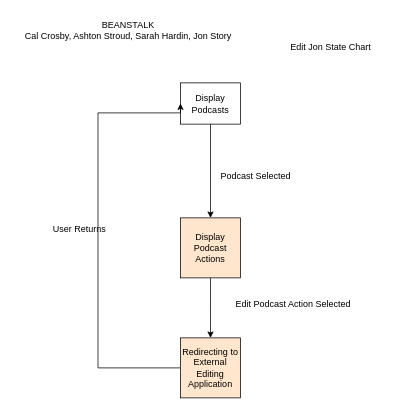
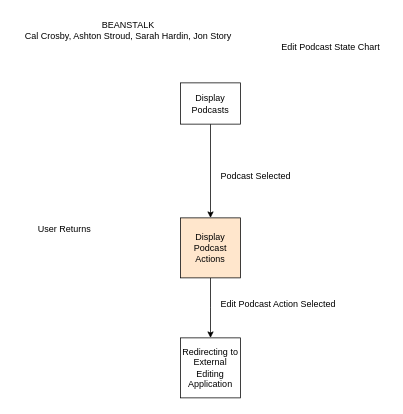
(331, 48) -> (331, 48)
(79, 229) -> (64, 229)
(98, 229) -> none
(293, 304) -> (278, 304)
(210, 368) -> (210, 368)
